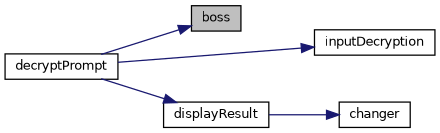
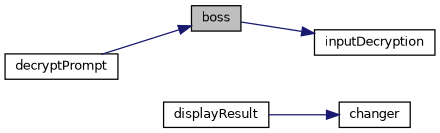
(210, 55) -> (271, 27)
(133, 89) -> none
